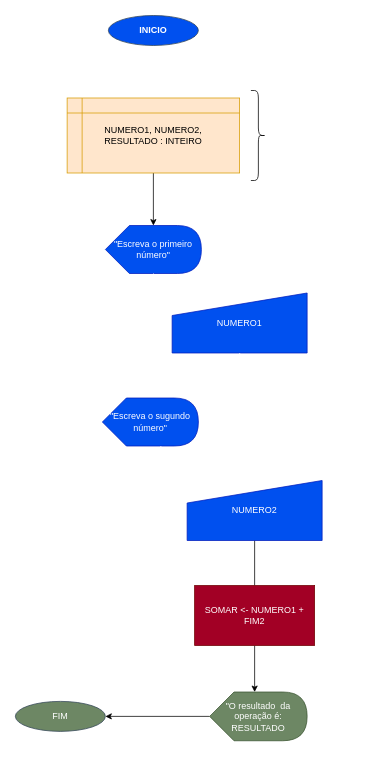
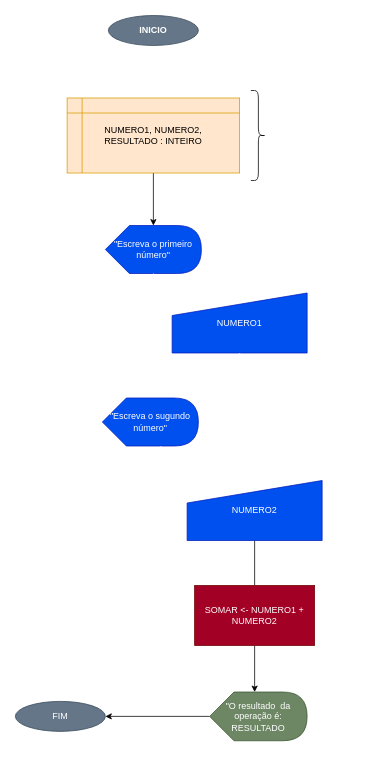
(153, 30) -> (153, 30)
(255, 615) -> (255, 615)
(60, 716) -> (60, 716)
